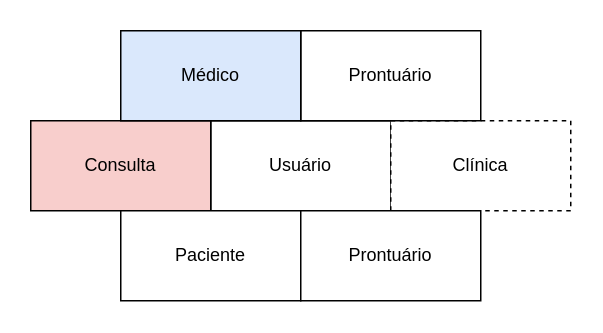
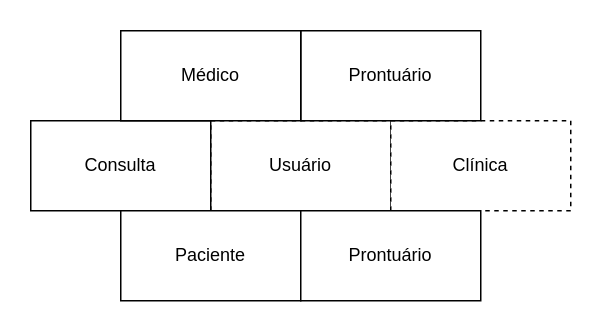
(211, 76) -> (211, 76)
(121, 166) -> (121, 166)
(301, 166) -> (301, 166)
